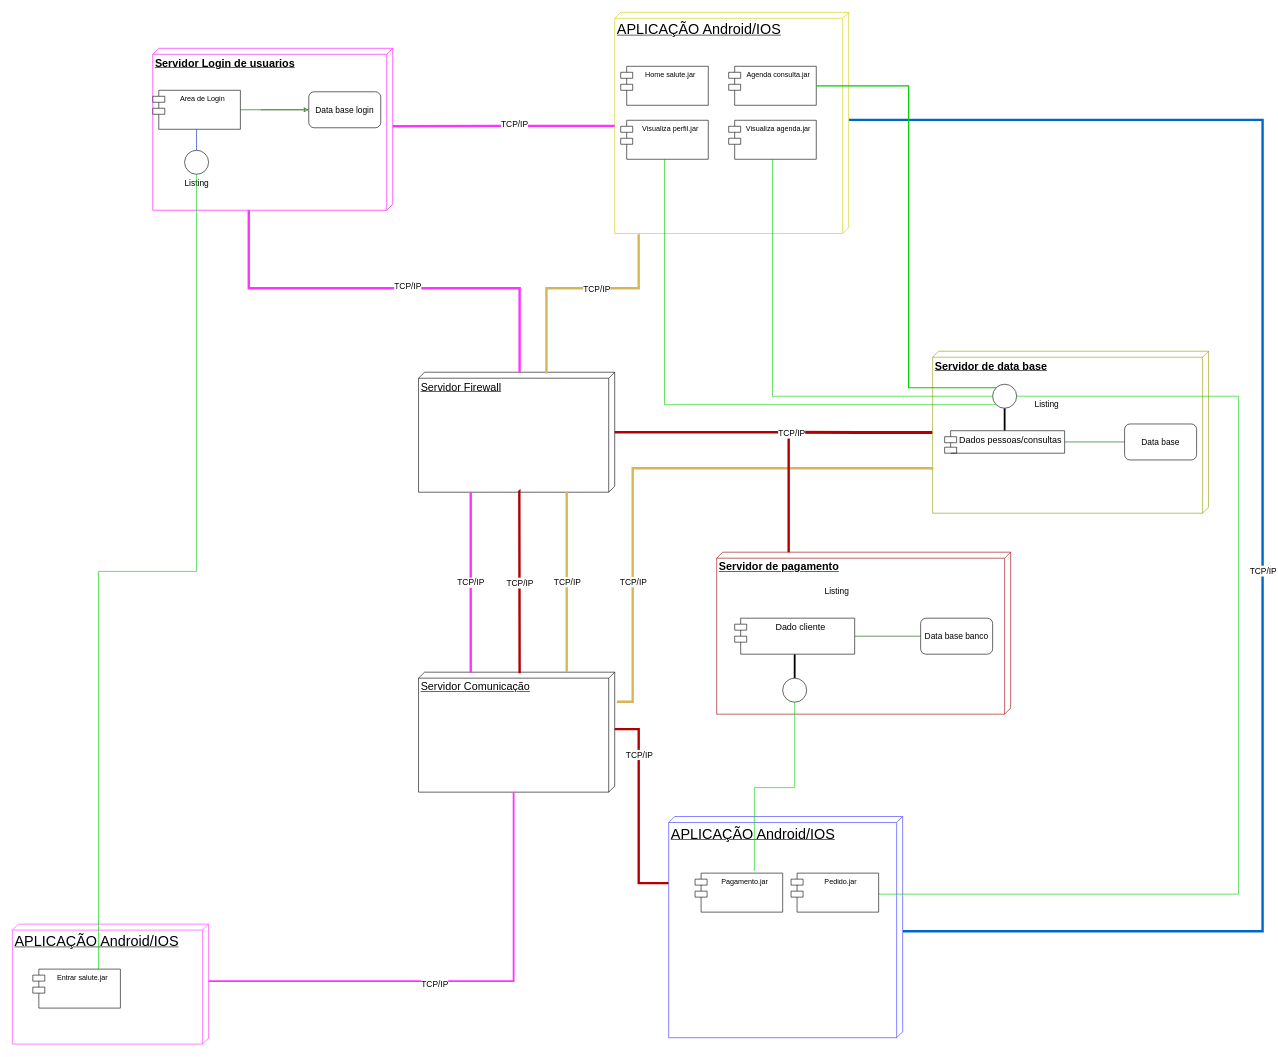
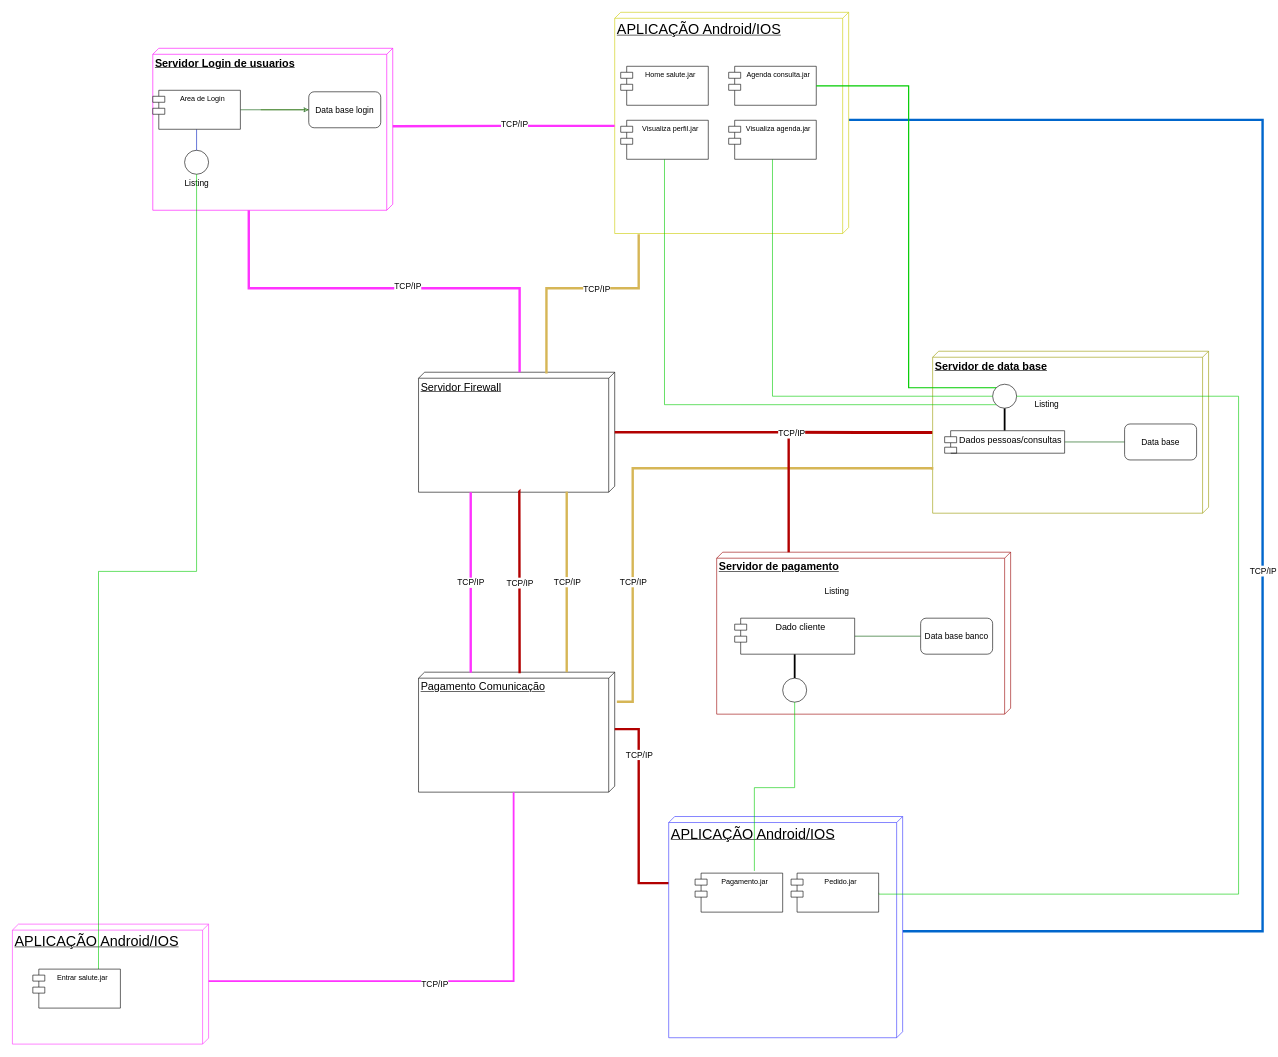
(458, 686) -> (461, 686)
